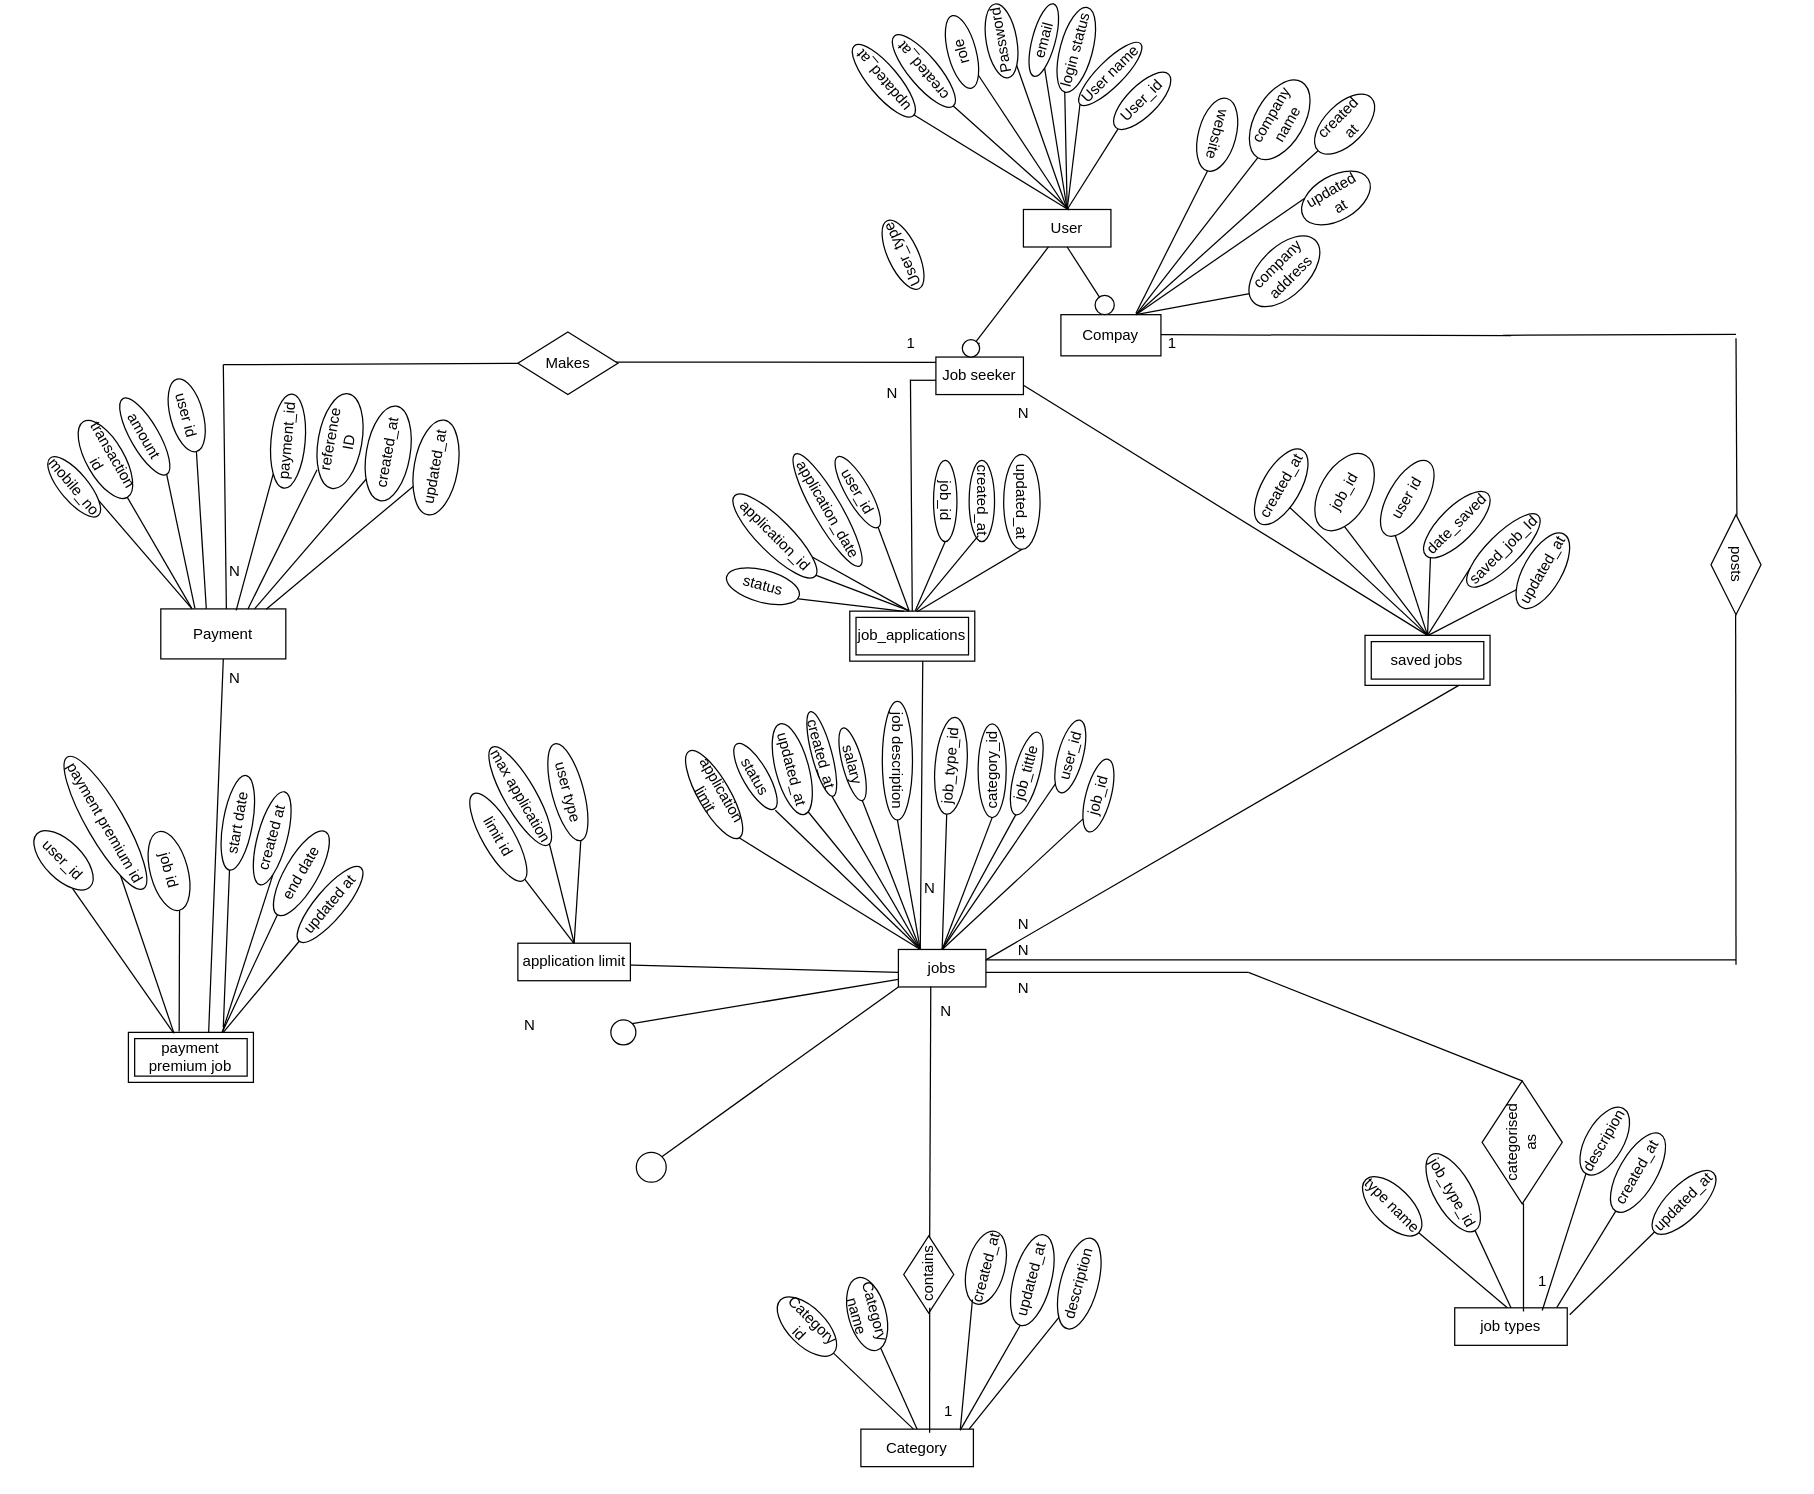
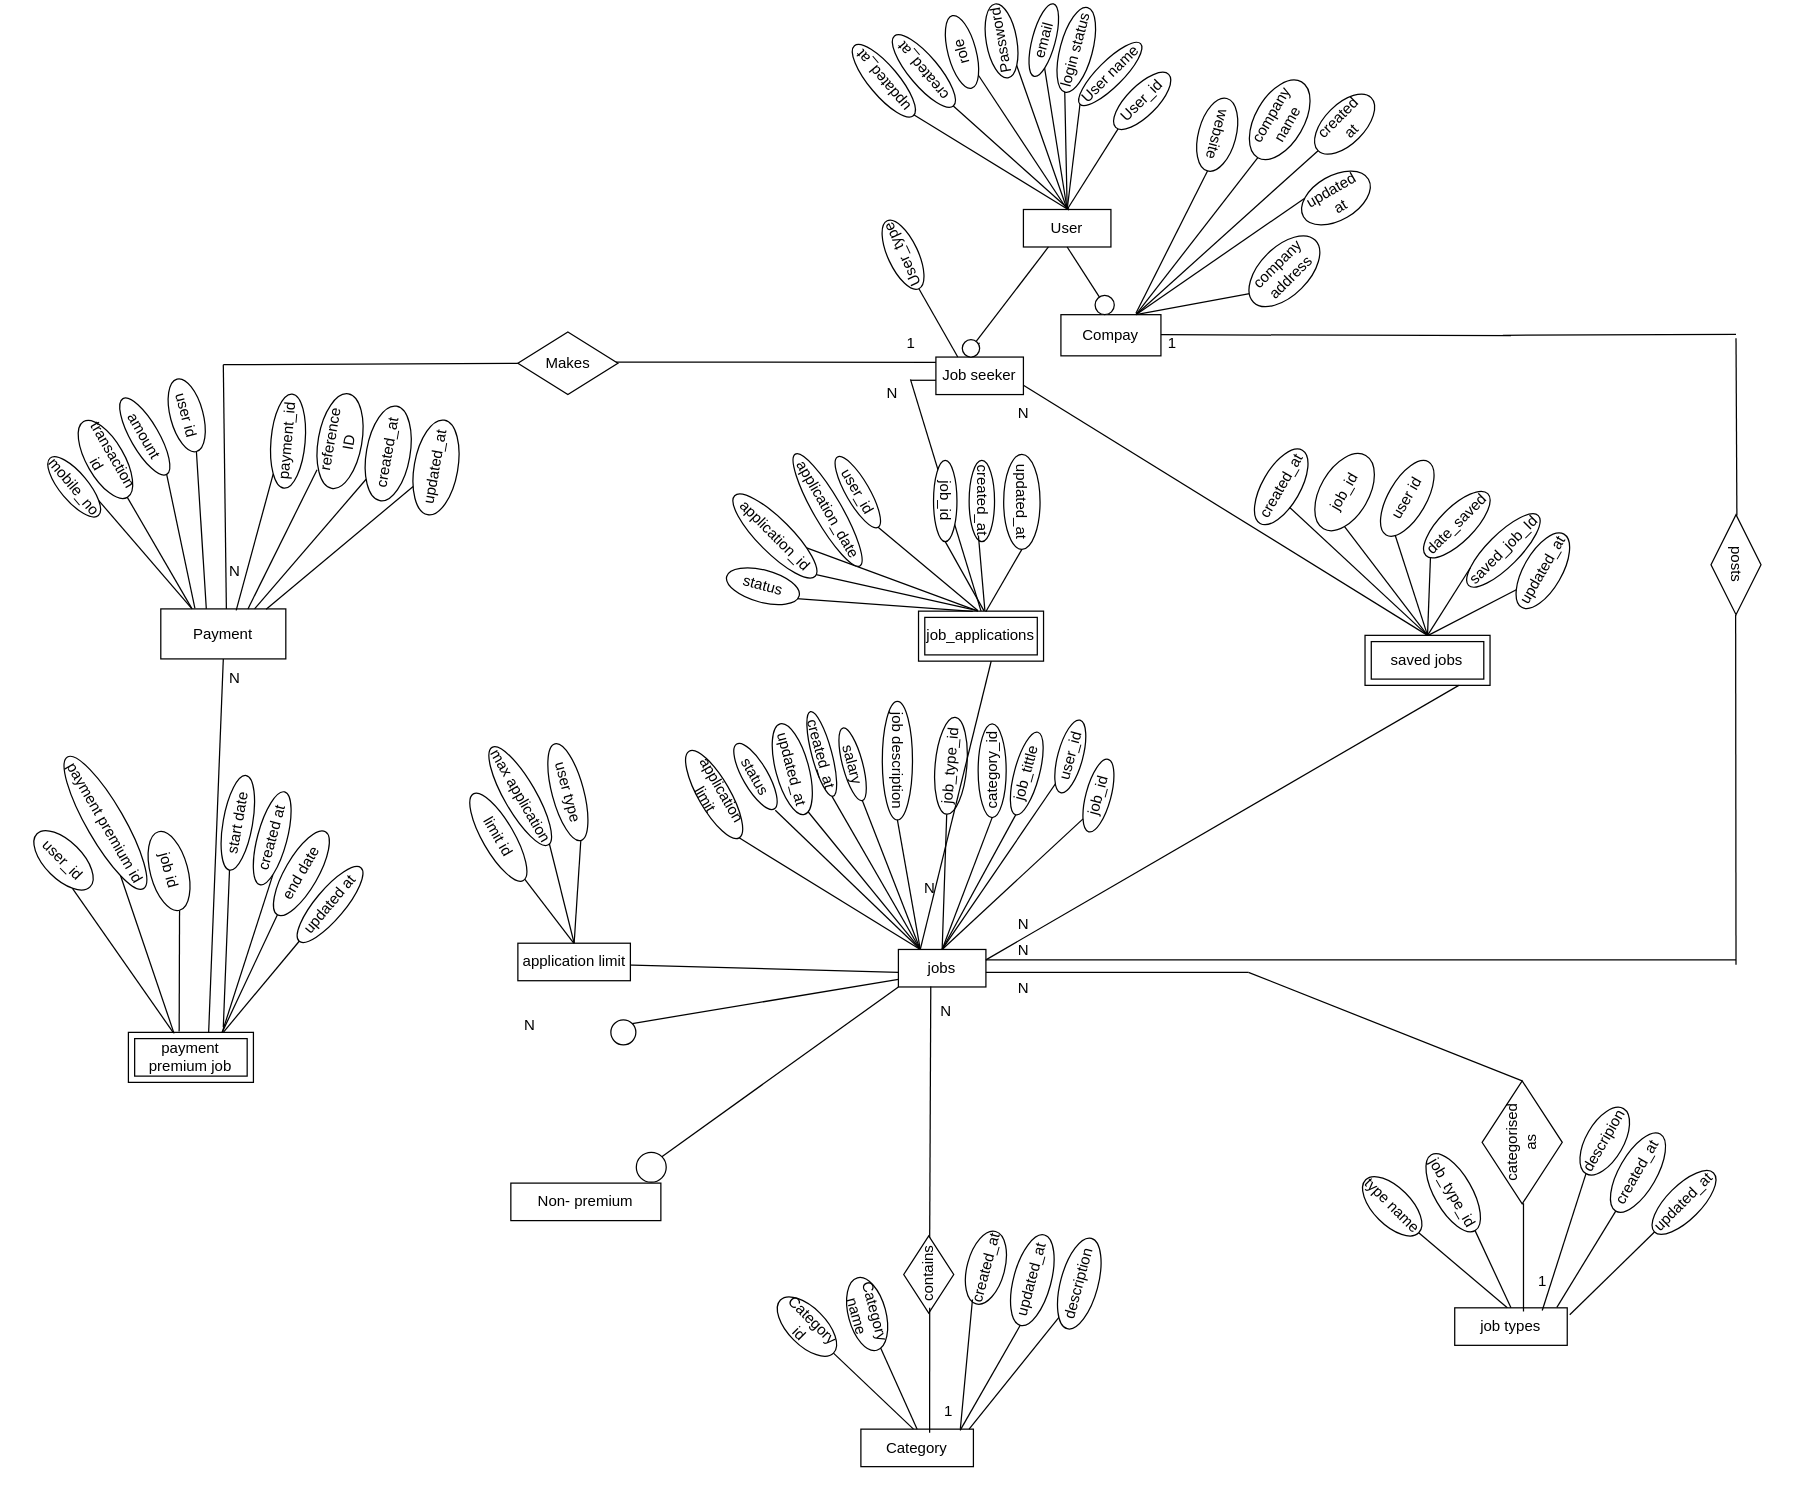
none -> (938, 323)
(912, 636) -> (981, 636)
none -> (586, 1202)
